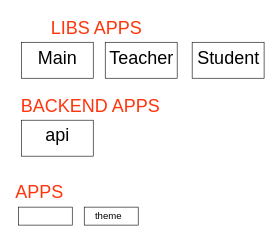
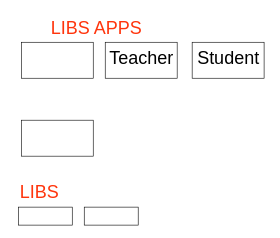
(57, 57) -> none
(90, 105) -> none
(57, 135) -> none
(40, 192) -> (40, 192)
(108, 216) -> none
